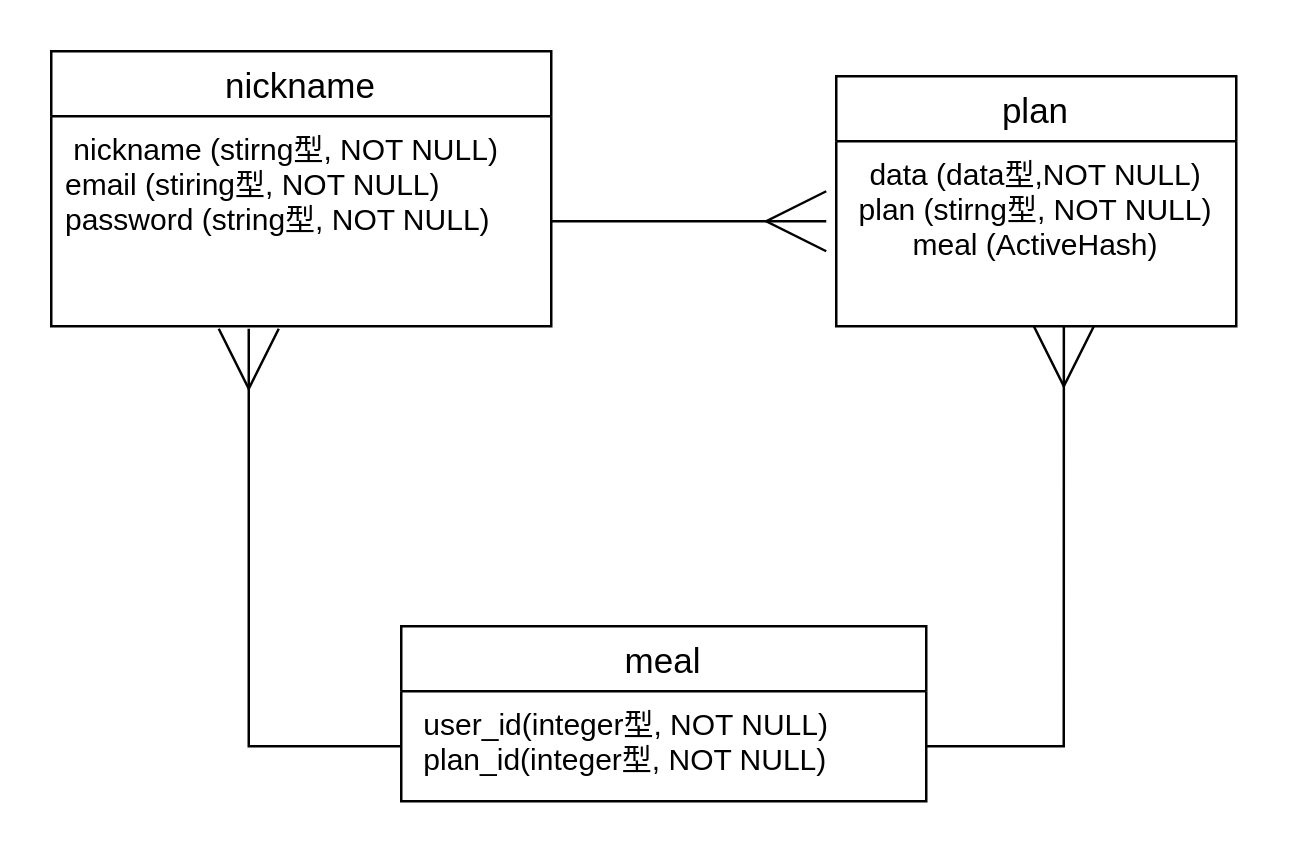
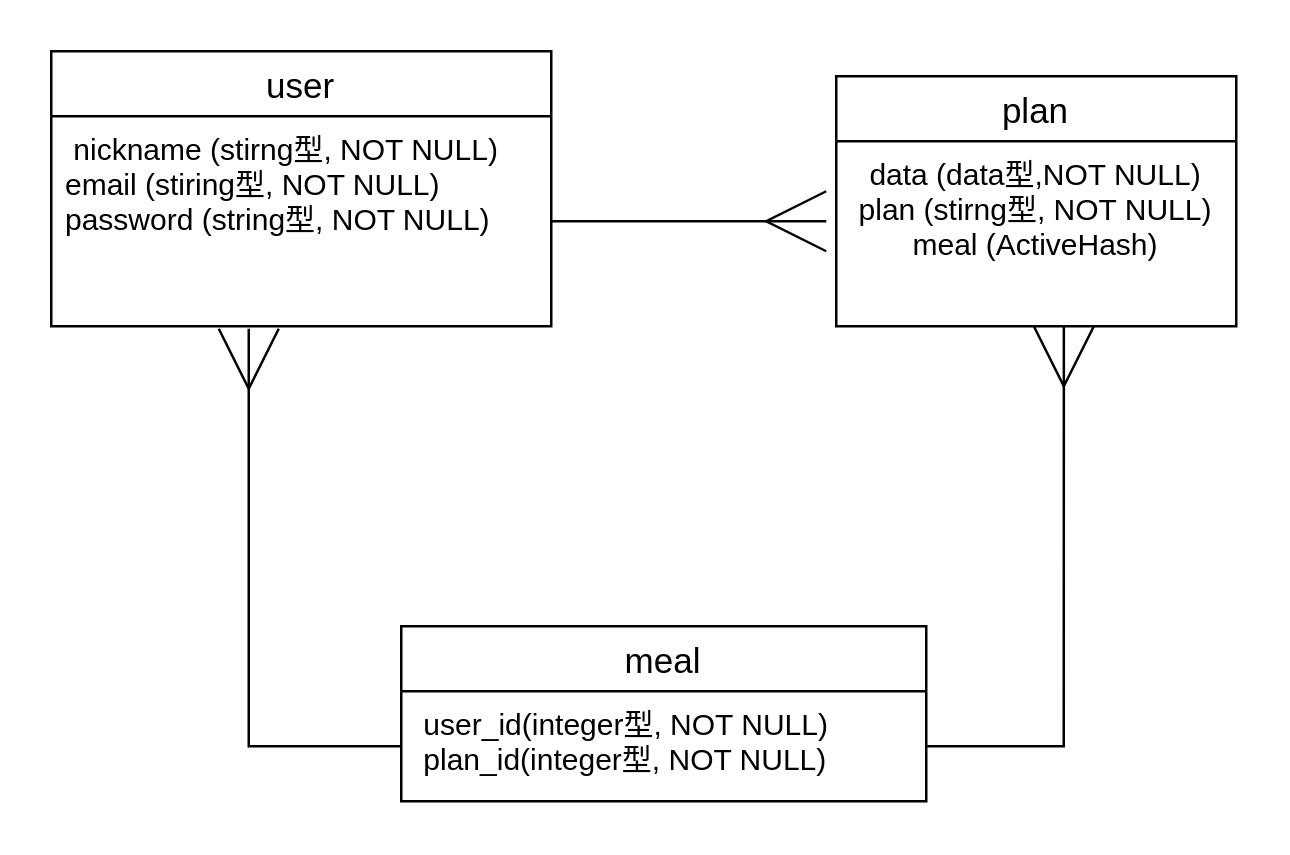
(300, 86) -> (300, 86)
